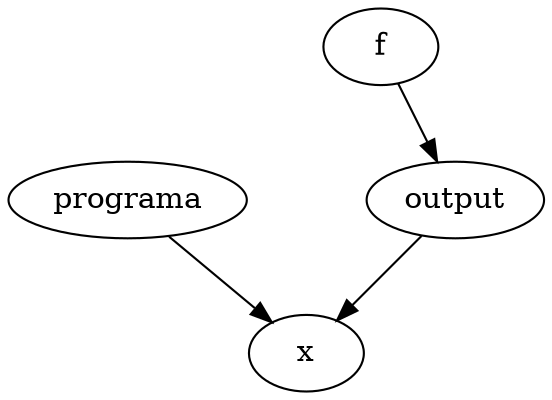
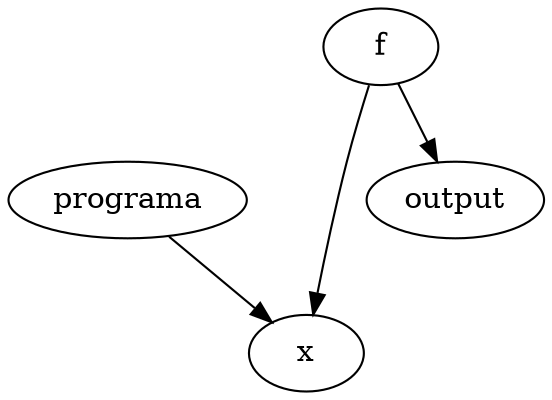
(387, 270) -> (340, 188)
